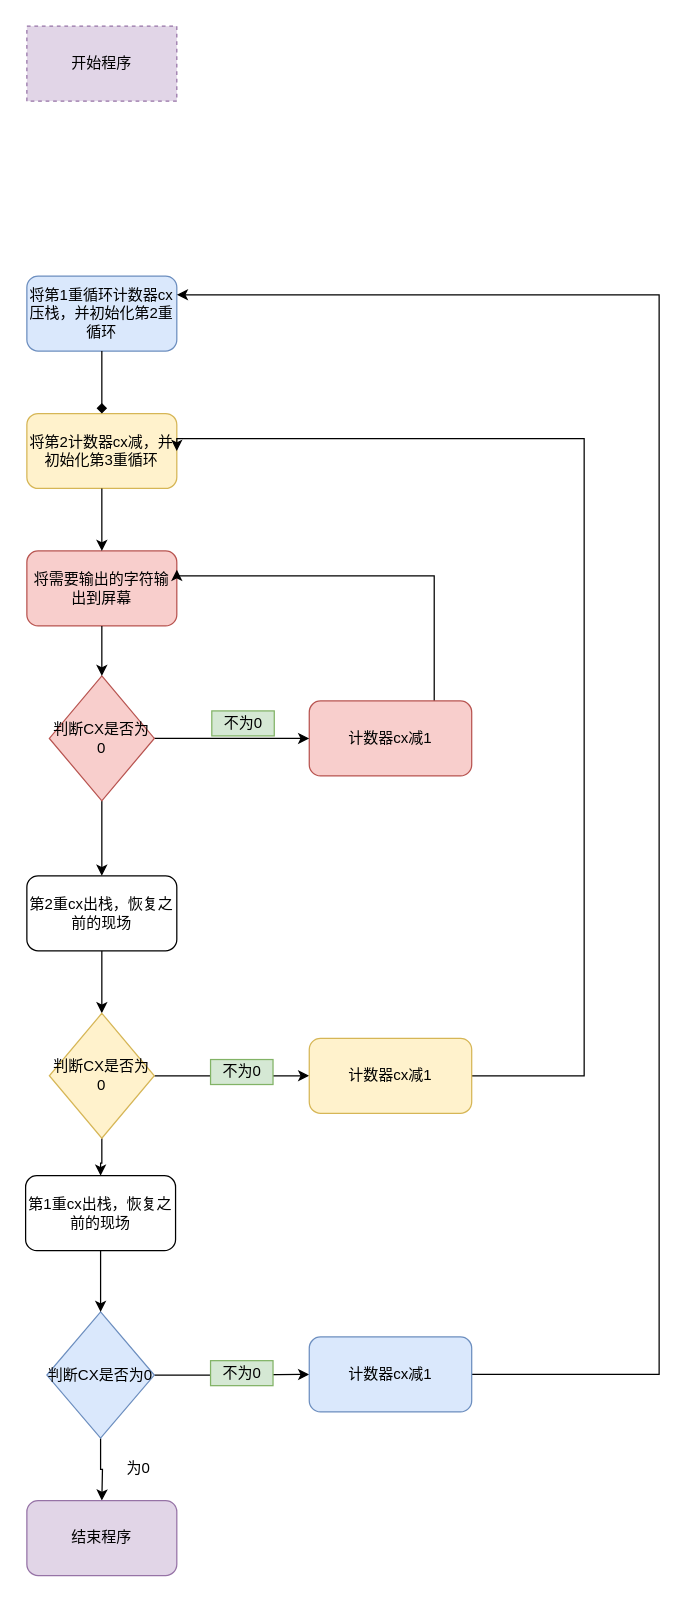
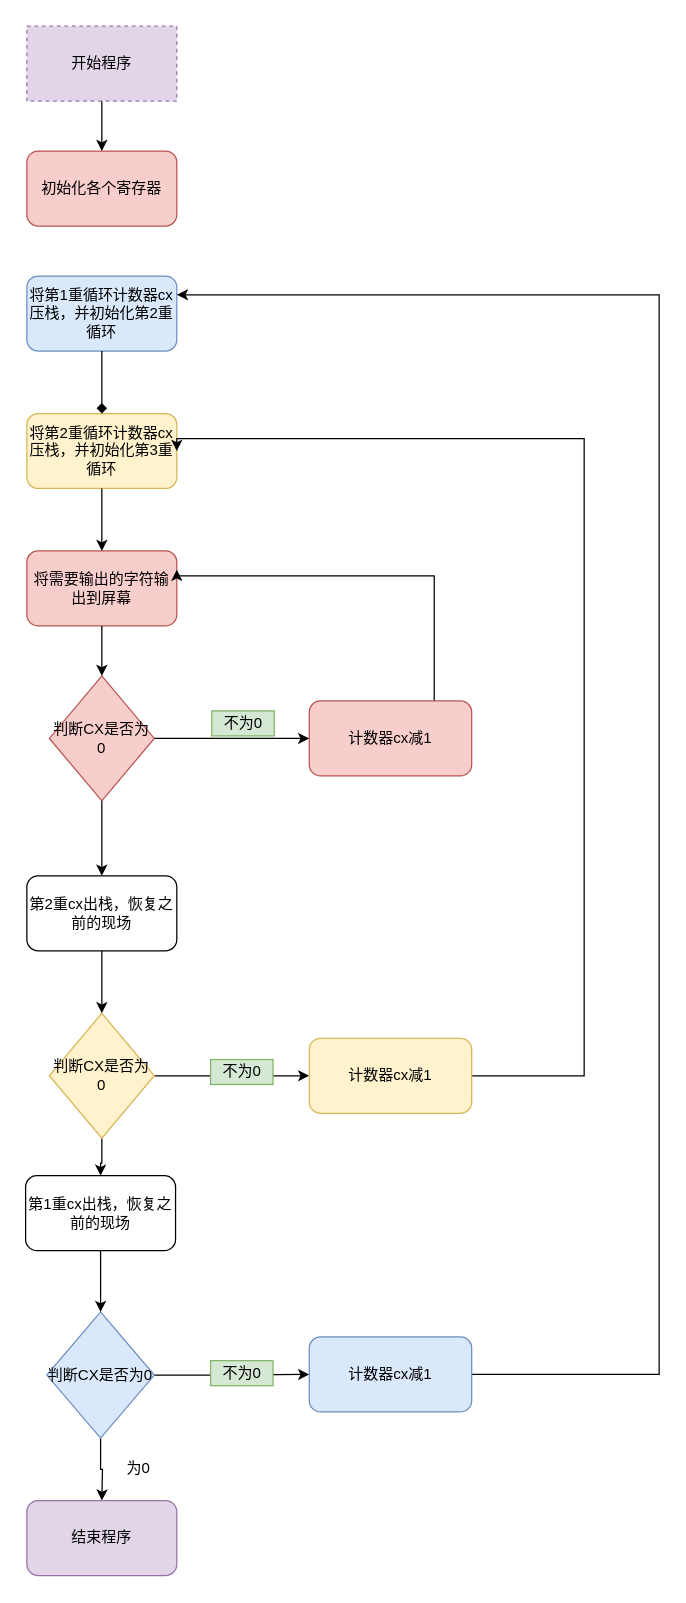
none -> (102, 122)
none -> (102, 188)
(102, 451) -> (102, 451)
